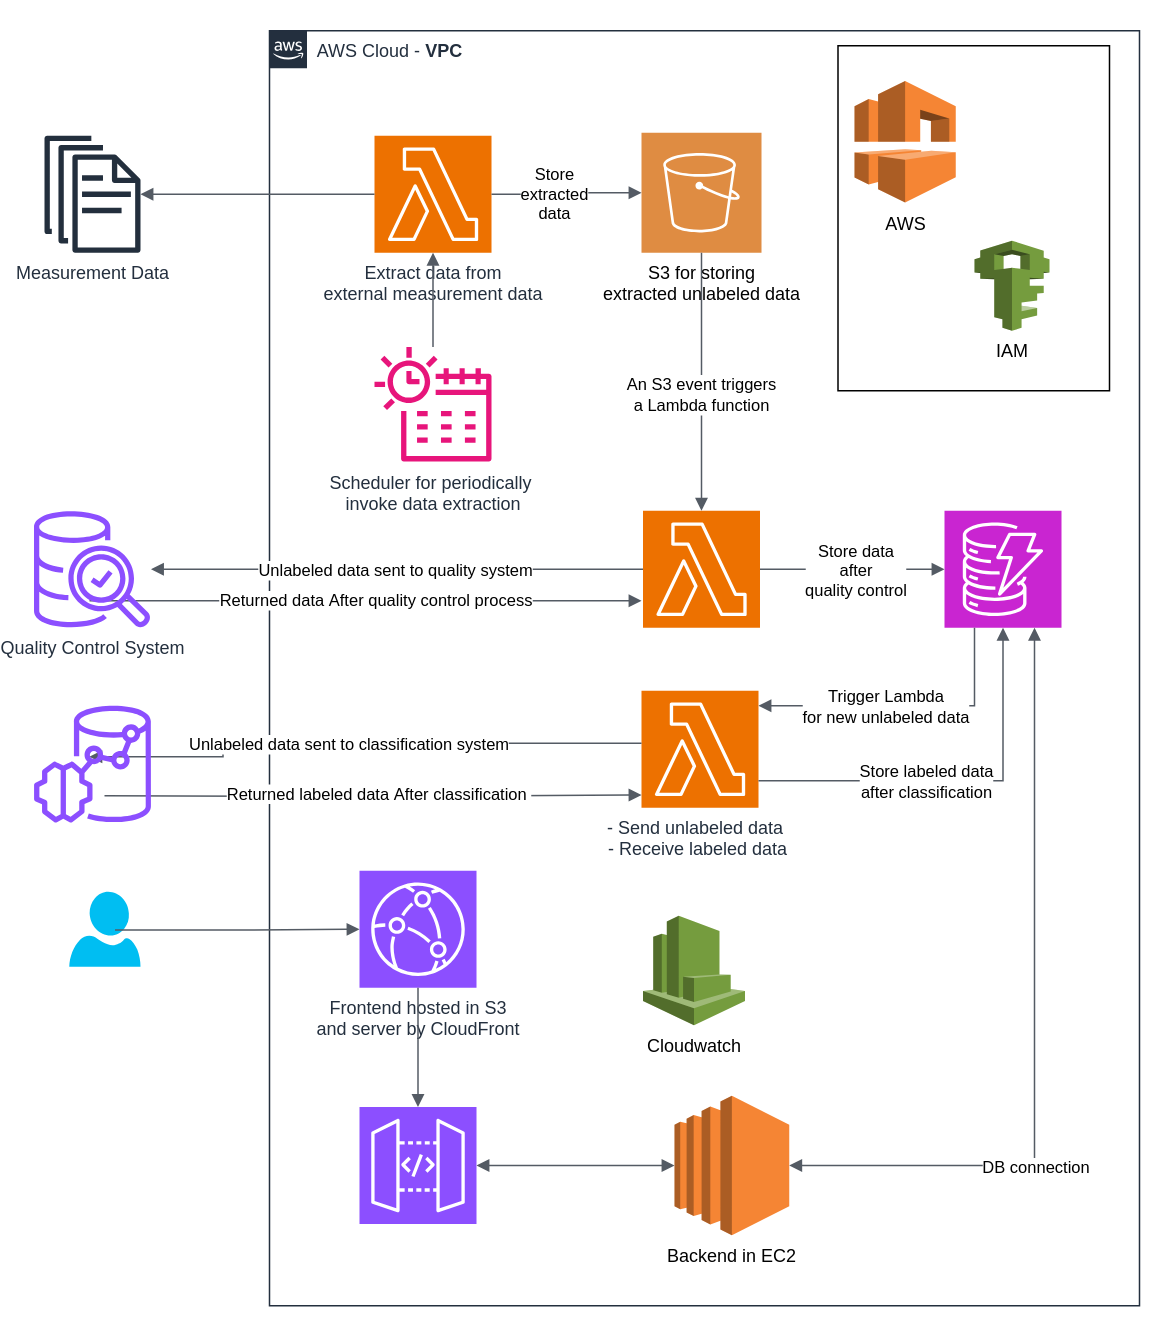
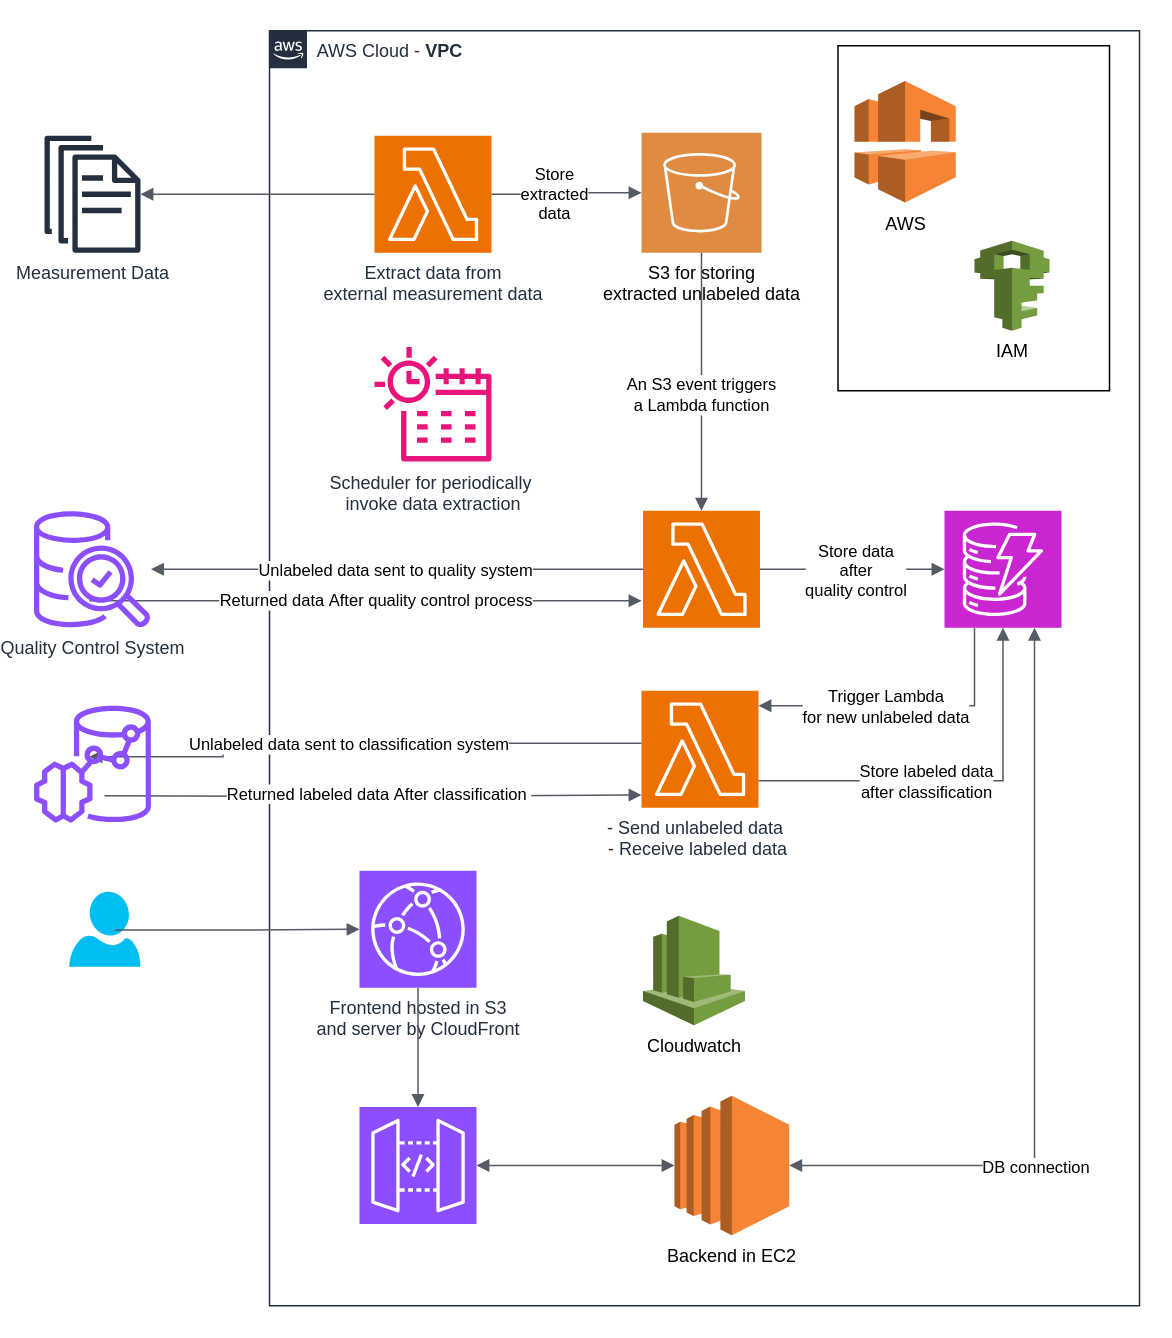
(433, 311) -> none
